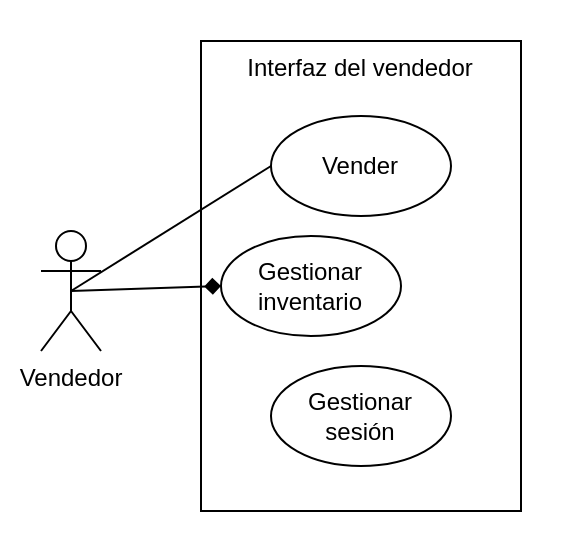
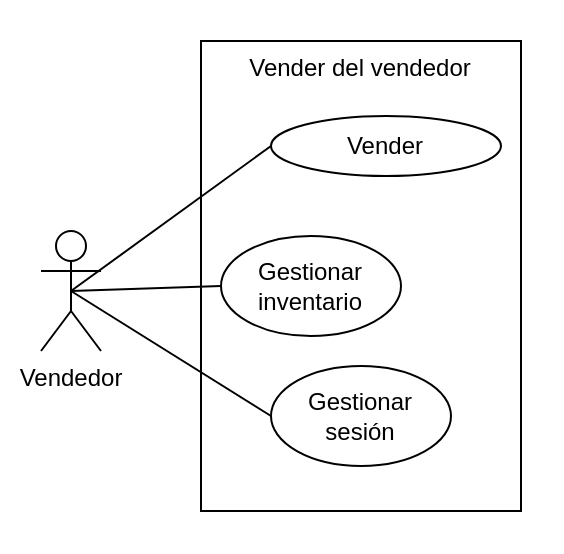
(361, 69) -> (361, 69)
(361, 166) -> (386, 146)
(205, 287) -> (212, 286)
none -> (173, 355)
